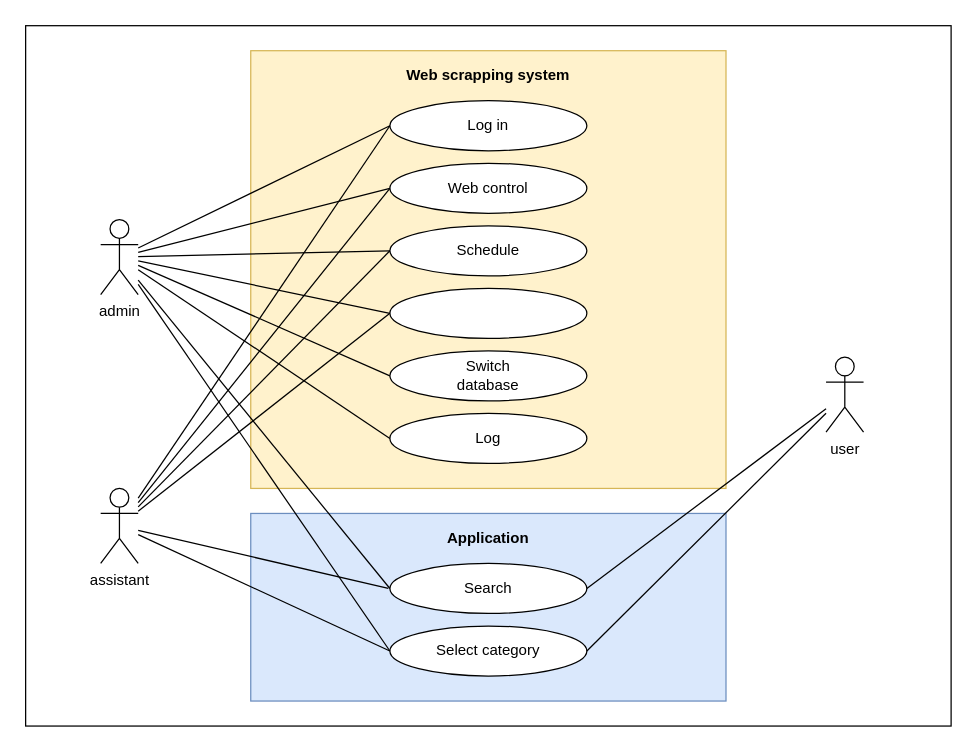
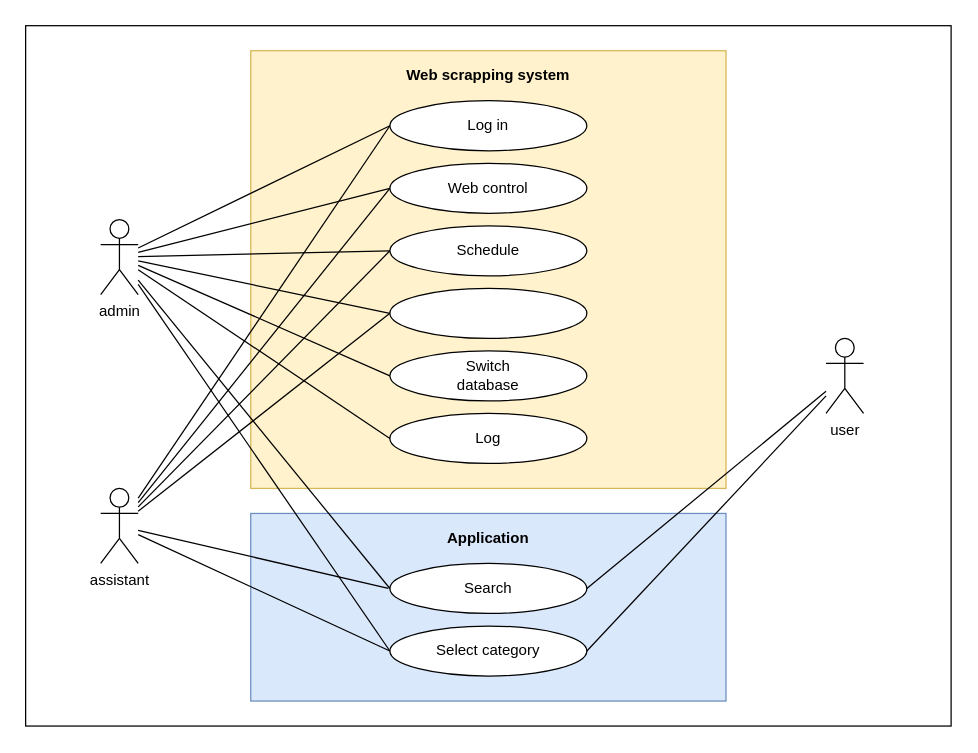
(844, 394) -> (844, 376)
